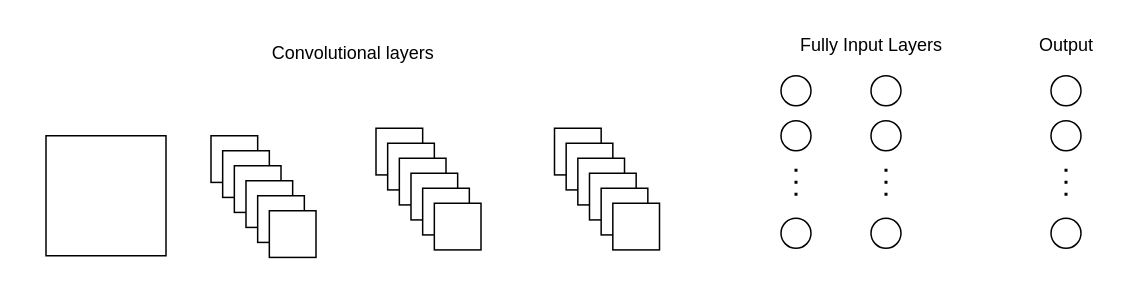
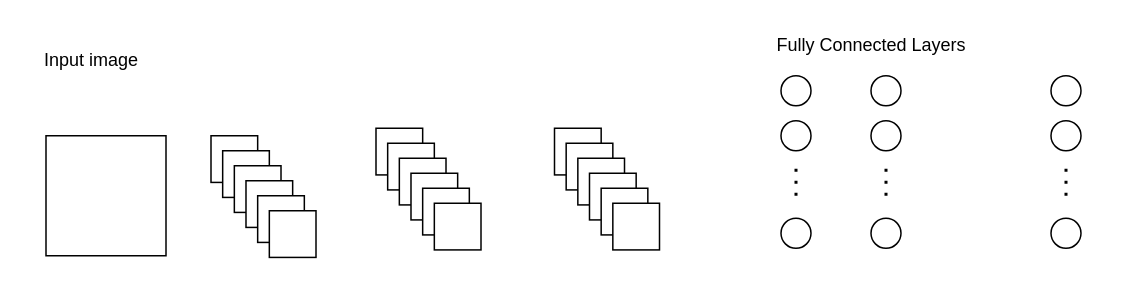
(872, 46) -> (872, 46)
(1066, 46) -> none
(353, 53) -> none
none -> (91, 61)
